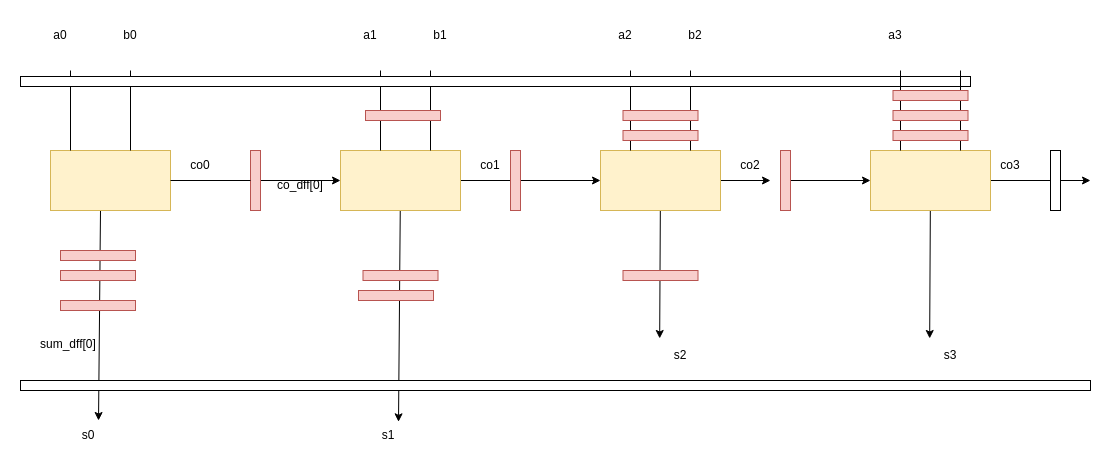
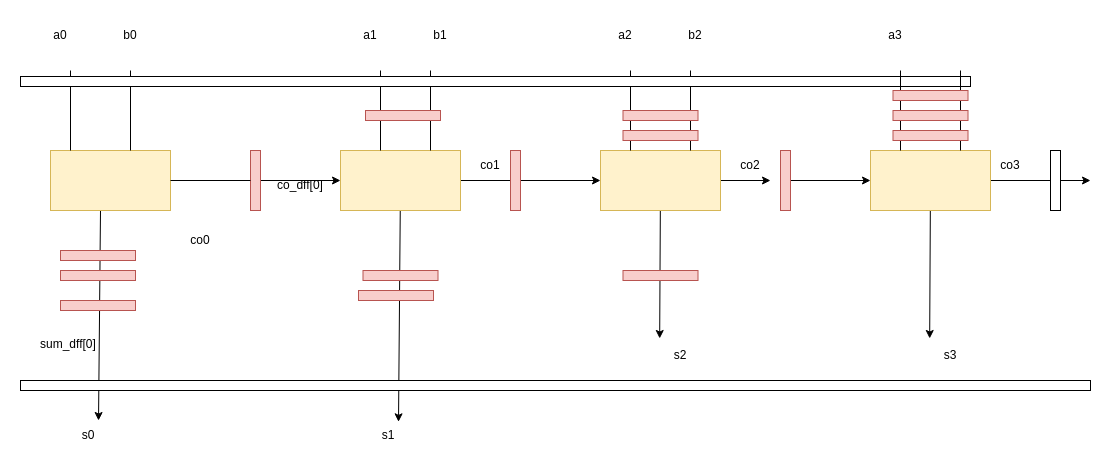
(201, 166) -> (201, 241)
